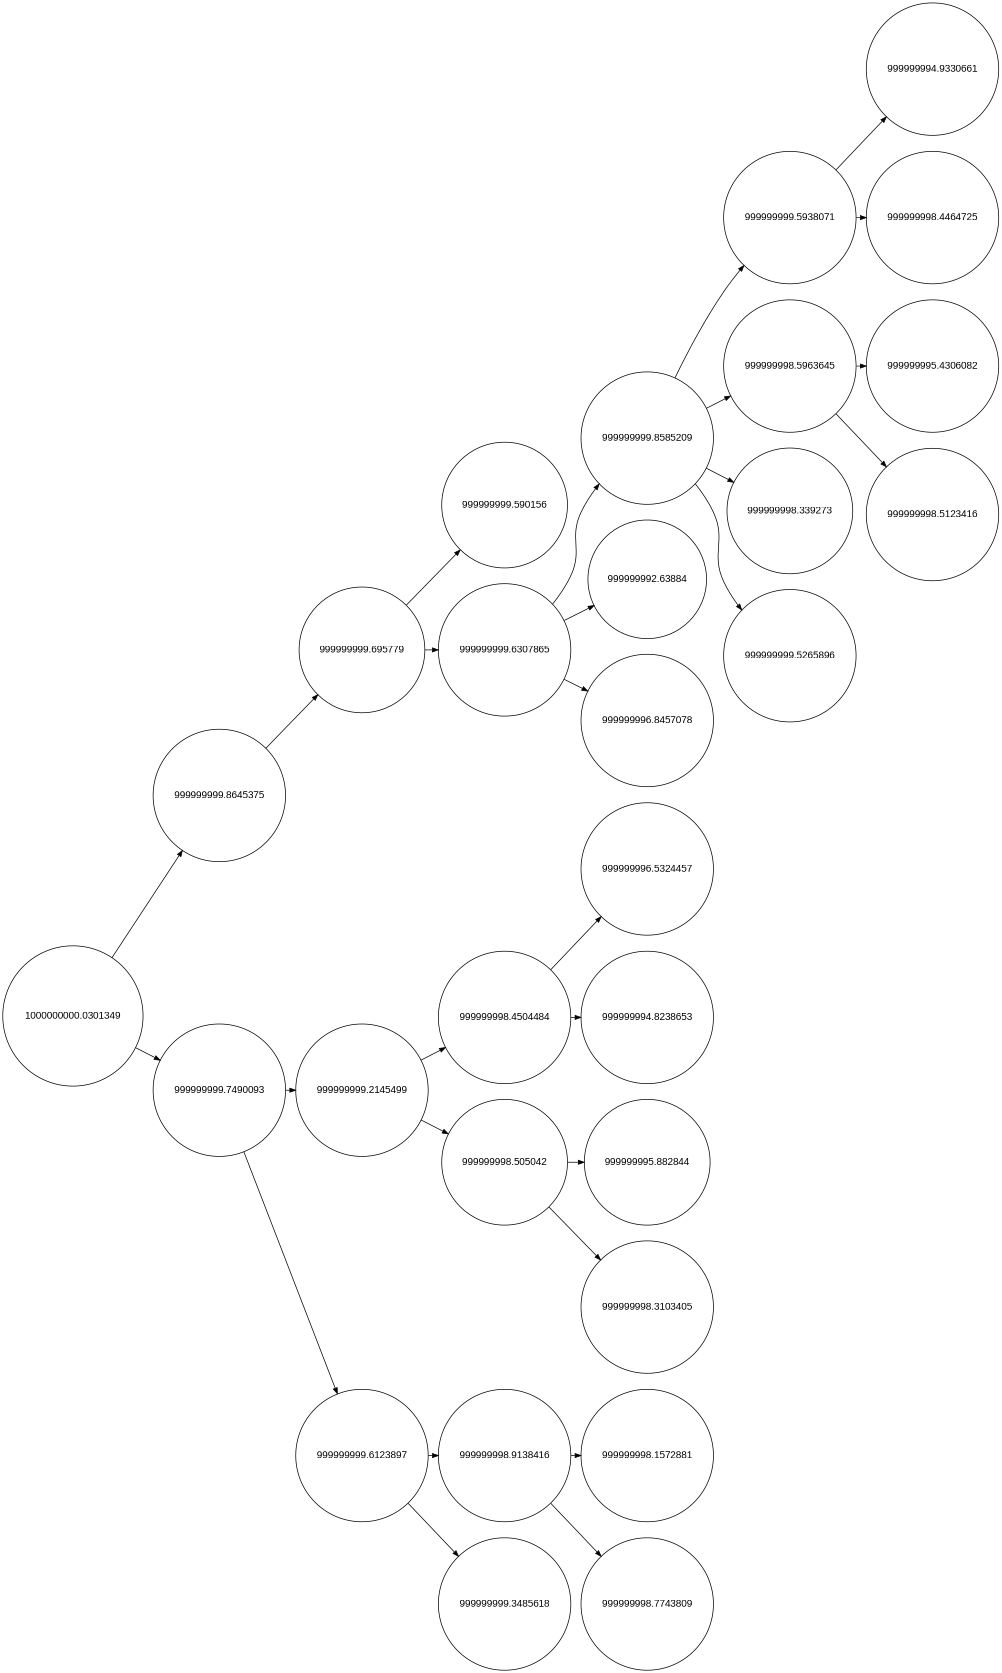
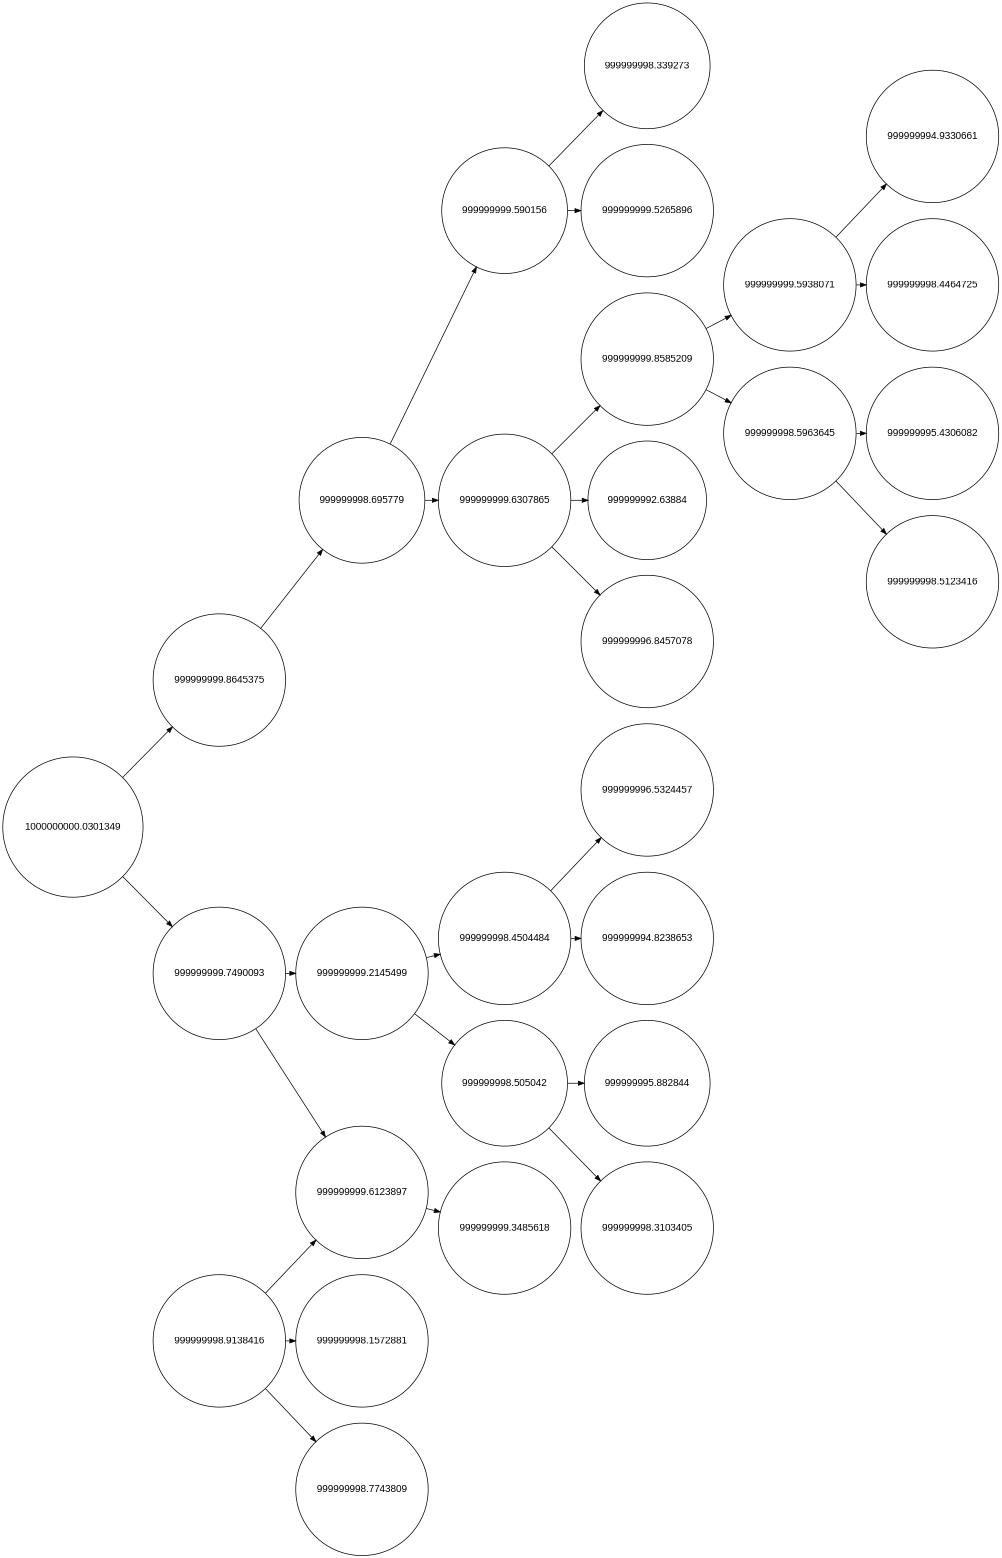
(717, 474) -> (574, 140)
(719, 544) -> (571, 211)
(362, 650) -> (362, 500)
(430, 1456) -> (289, 1269)
